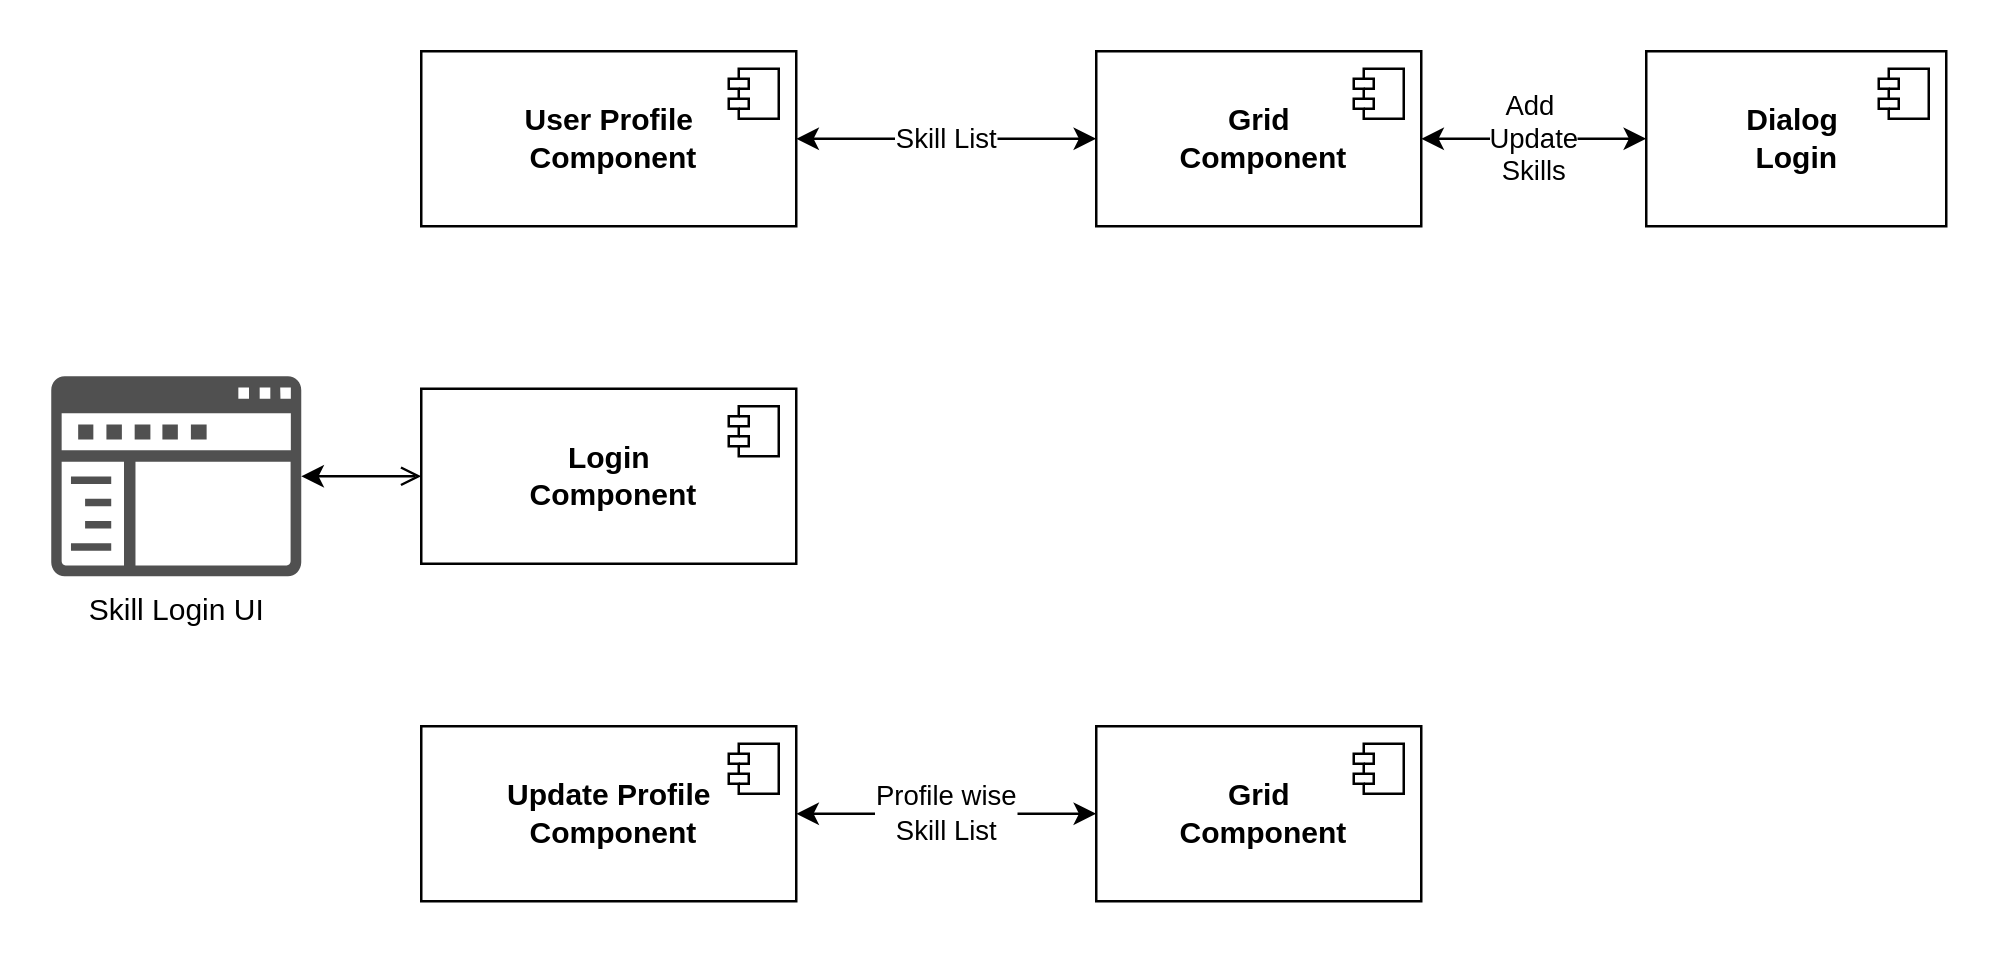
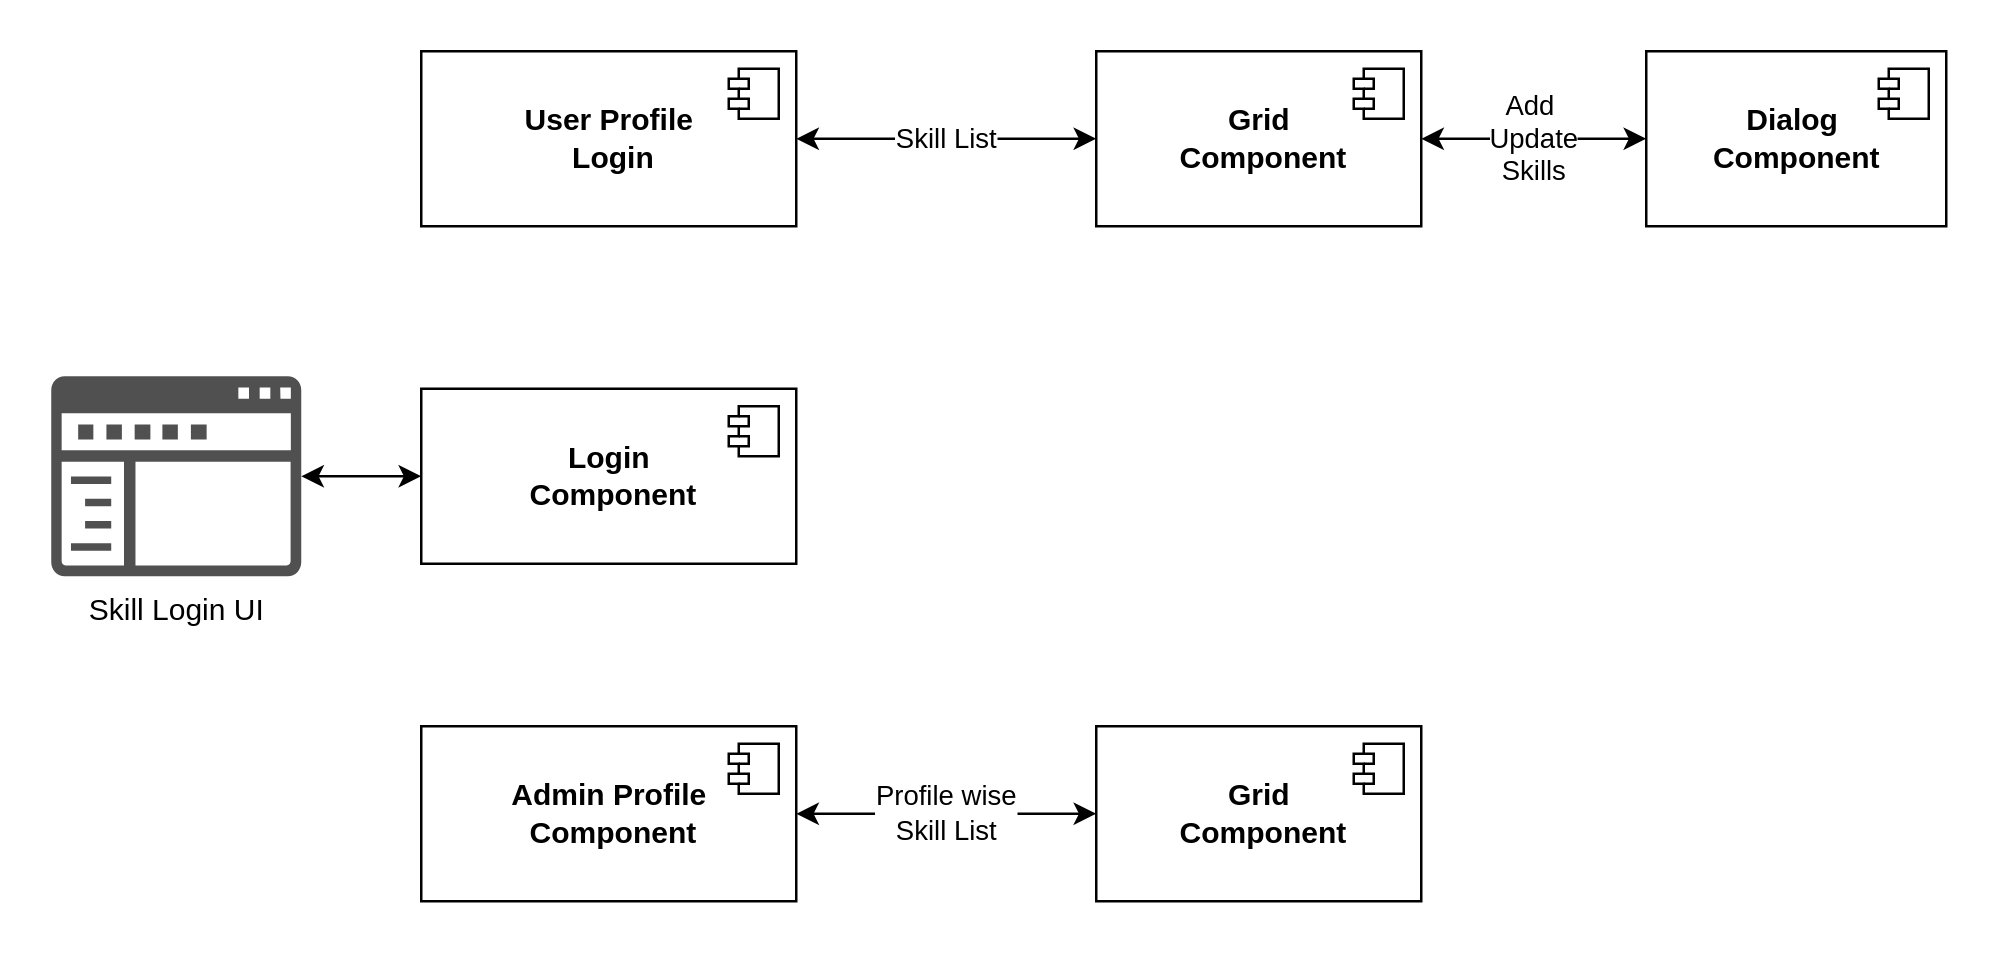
(610, 139) -> (610, 139)
(1798, 139) -> (1798, 139)
(407, 476) -> (403, 476)
(610, 814) -> (610, 814)
